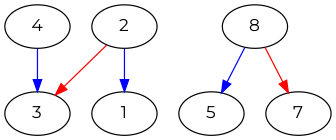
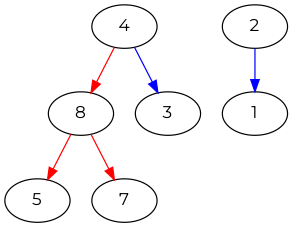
none -> (105, 65)
(236, 65) -> (62, 152)
(85, 66) -> none
